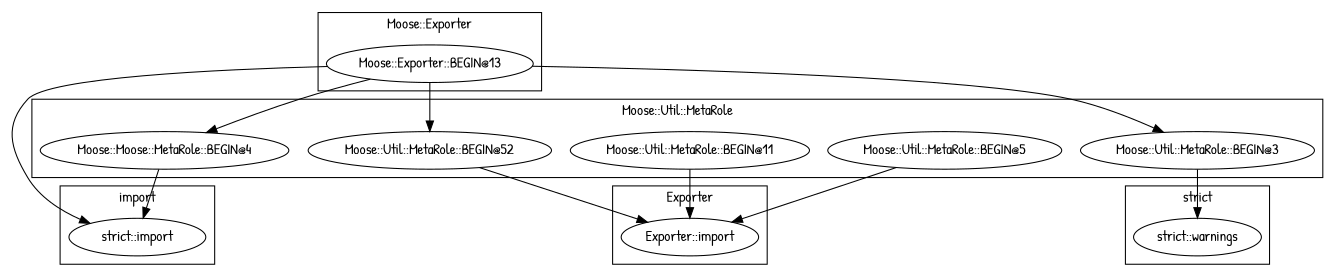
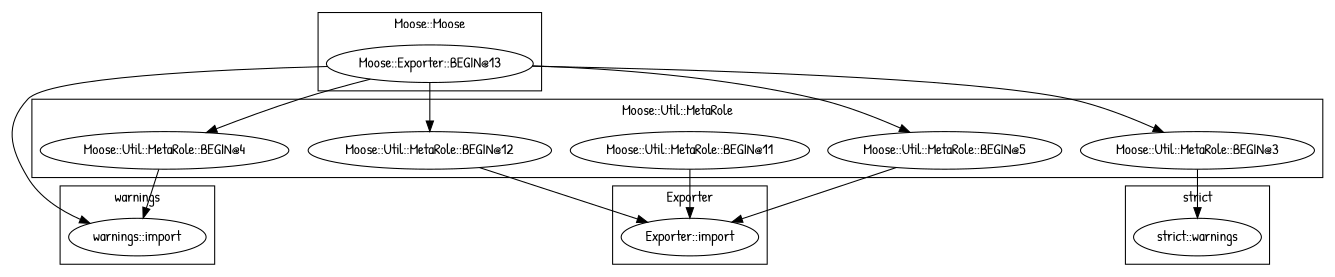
(430, 25) -> (430, 25)
none -> (719, 81)
(165, 150) -> (165, 150)
(430, 150) -> (430, 150)
(137, 198) -> (137, 198)
(137, 237) -> (137, 237)
